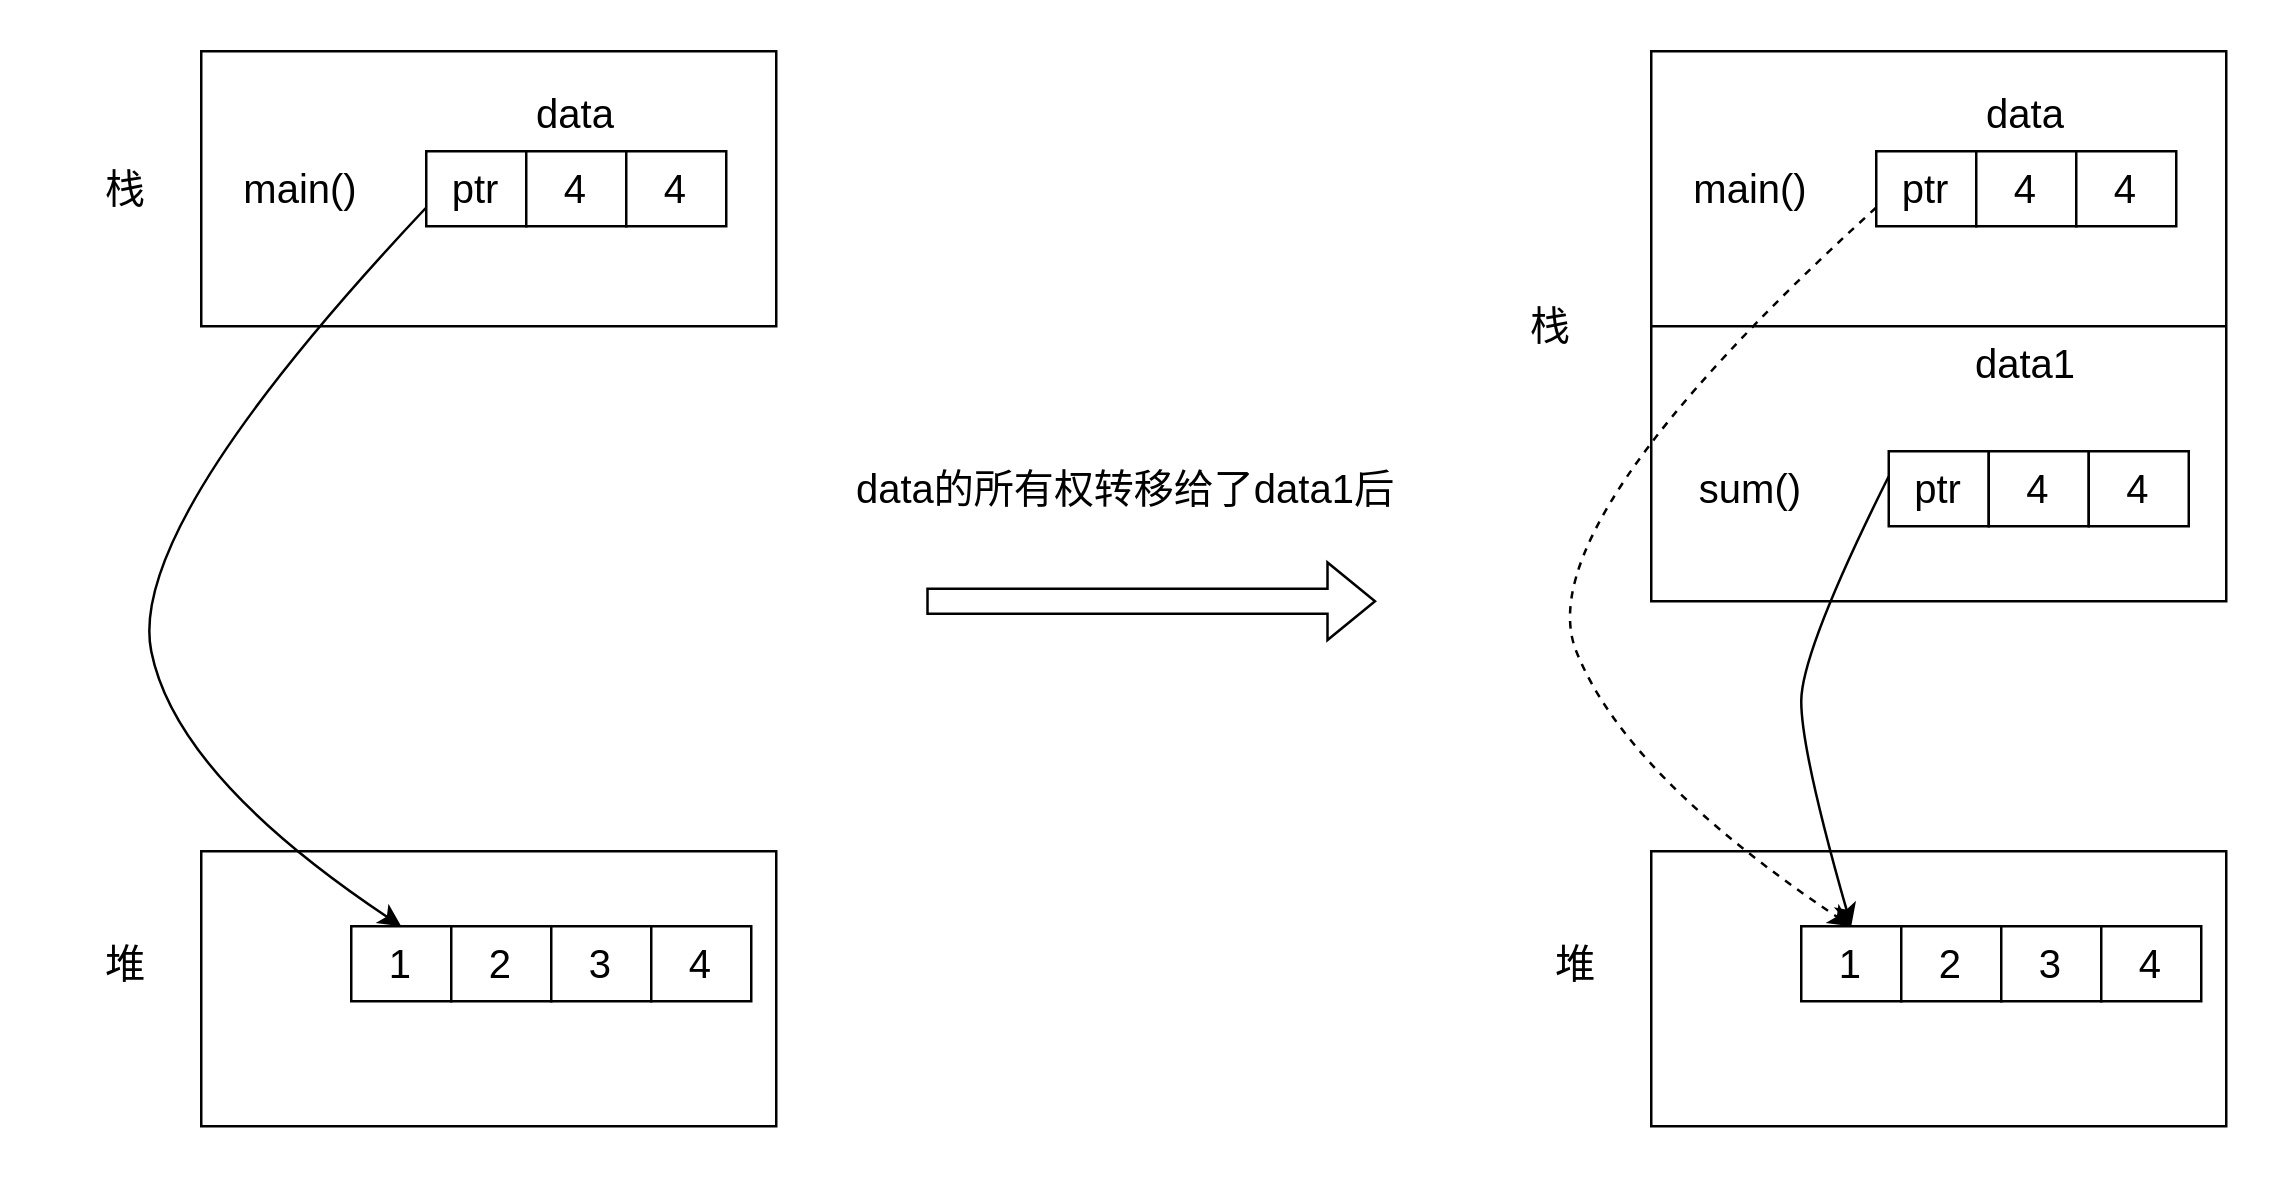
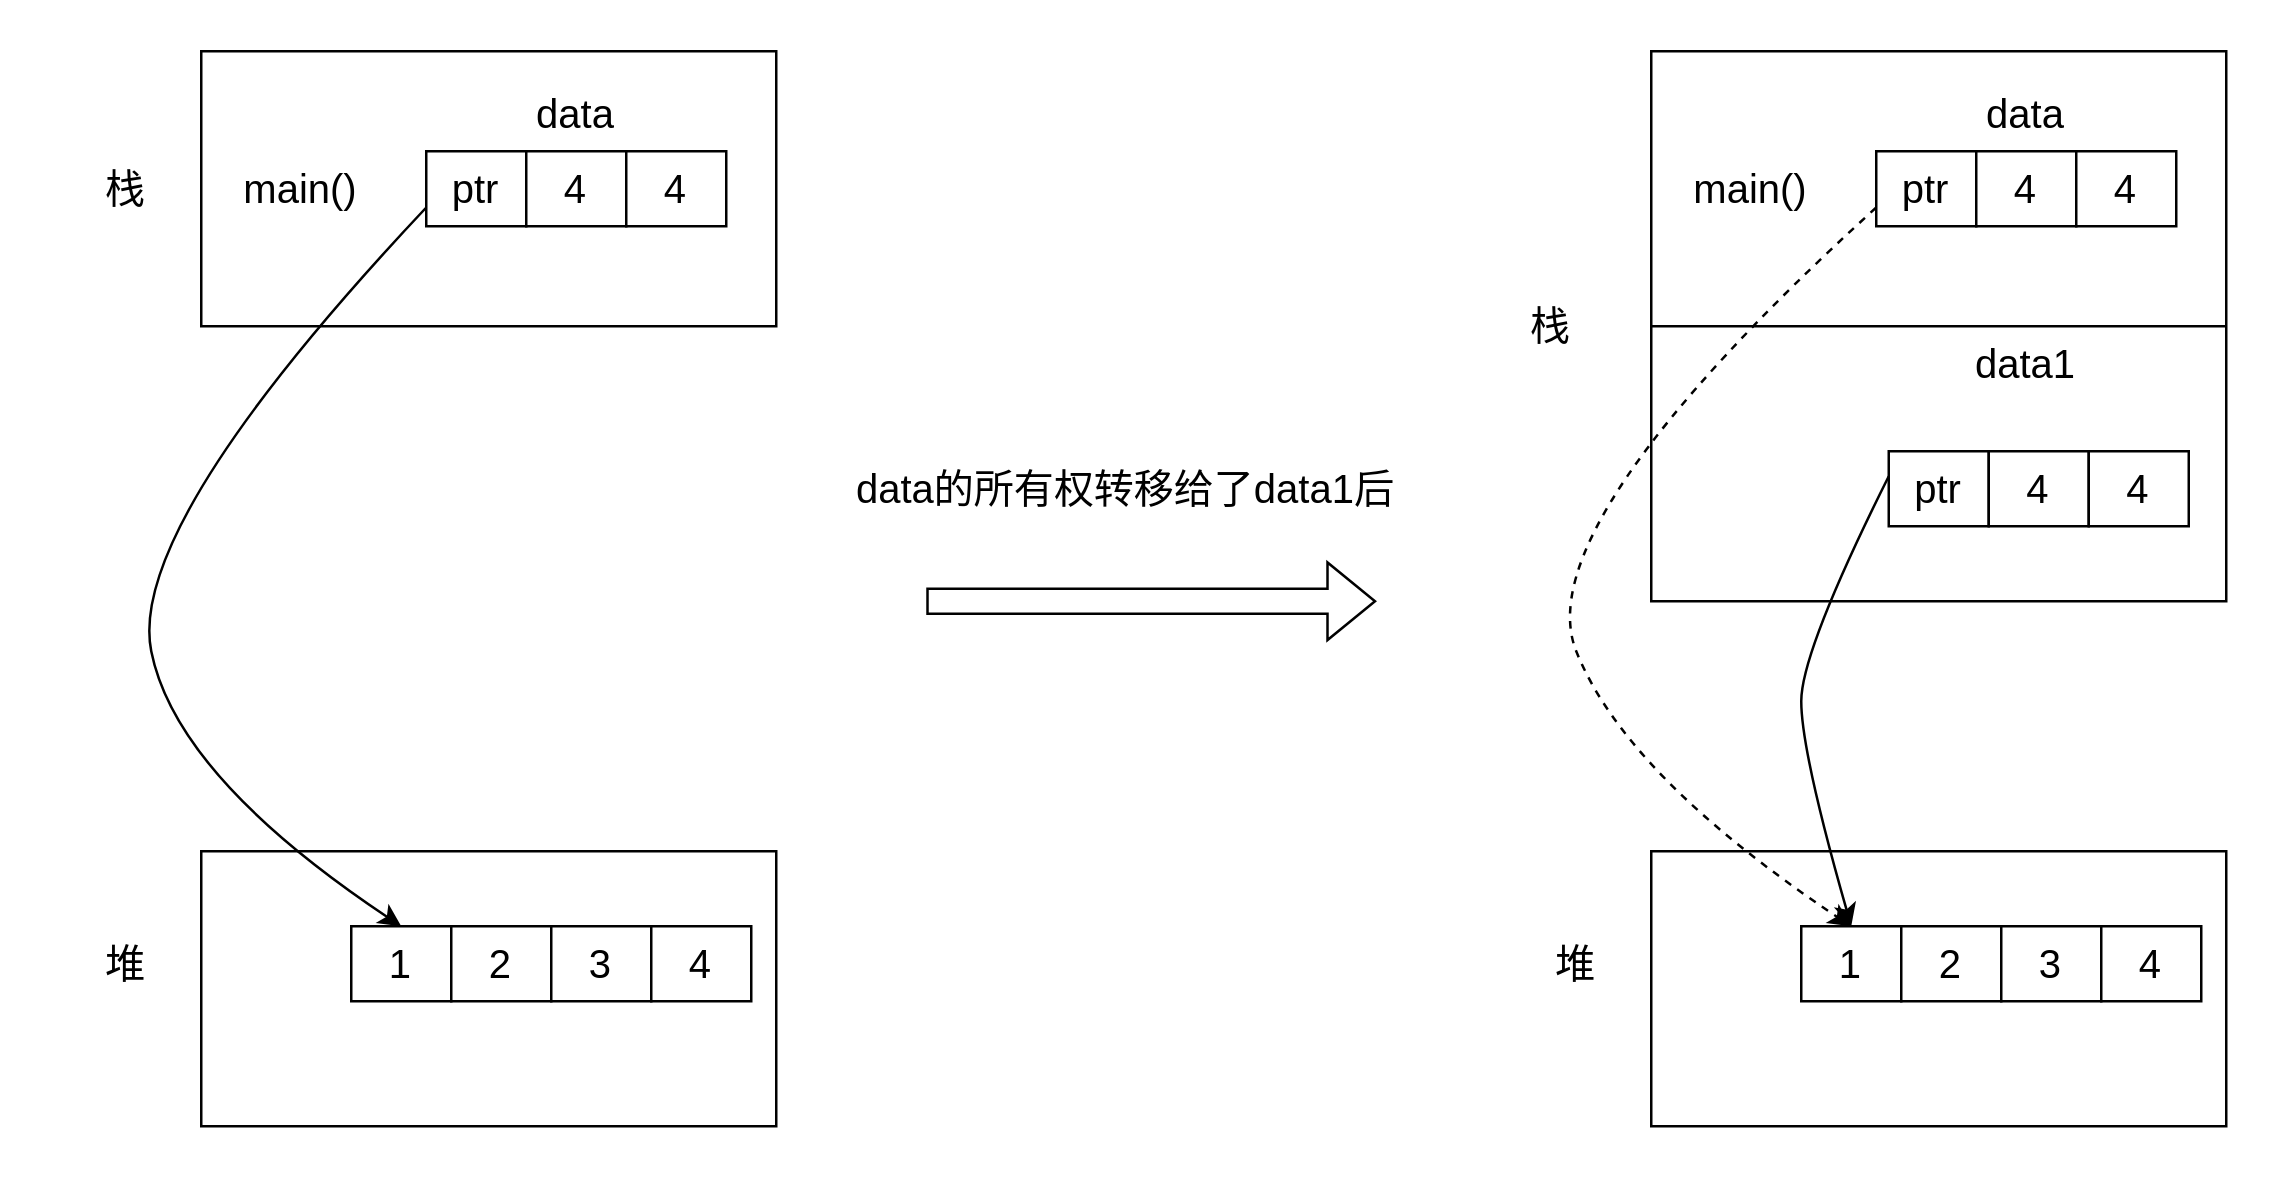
(1751, 489) -> none
